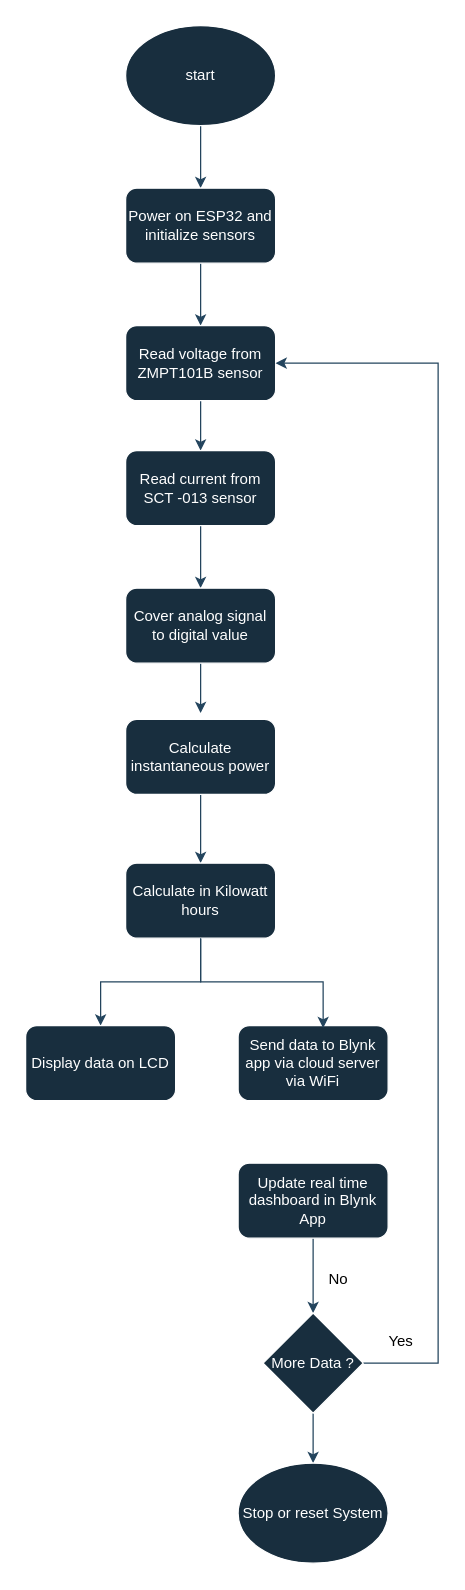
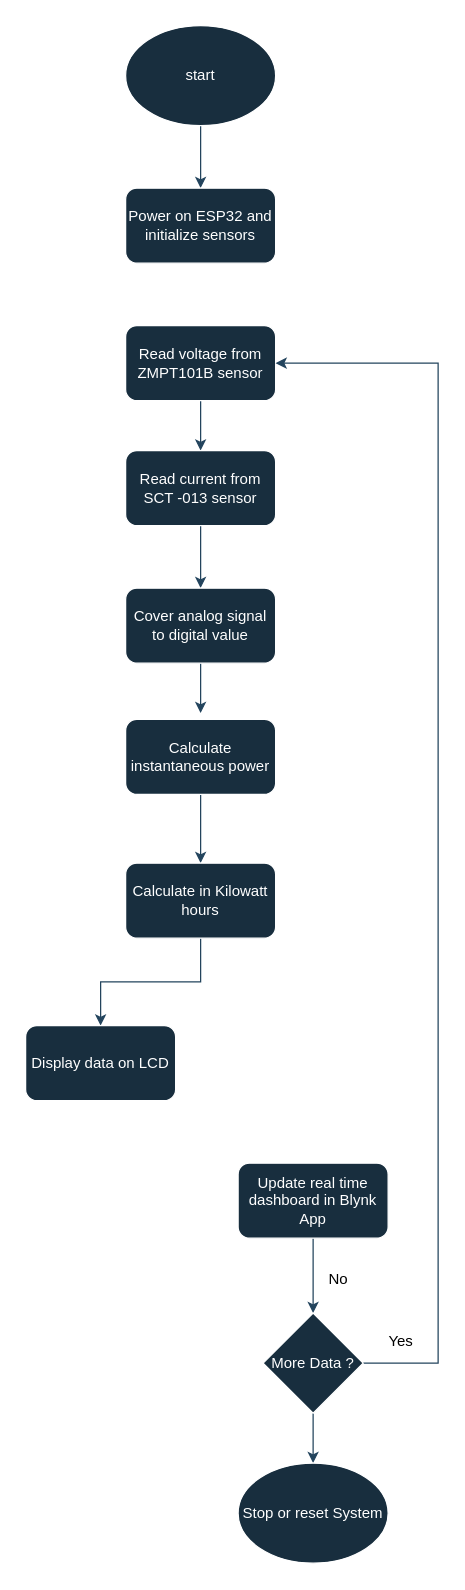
(201, 290) -> none
(281, 982) -> none
(313, 1063) -> none
